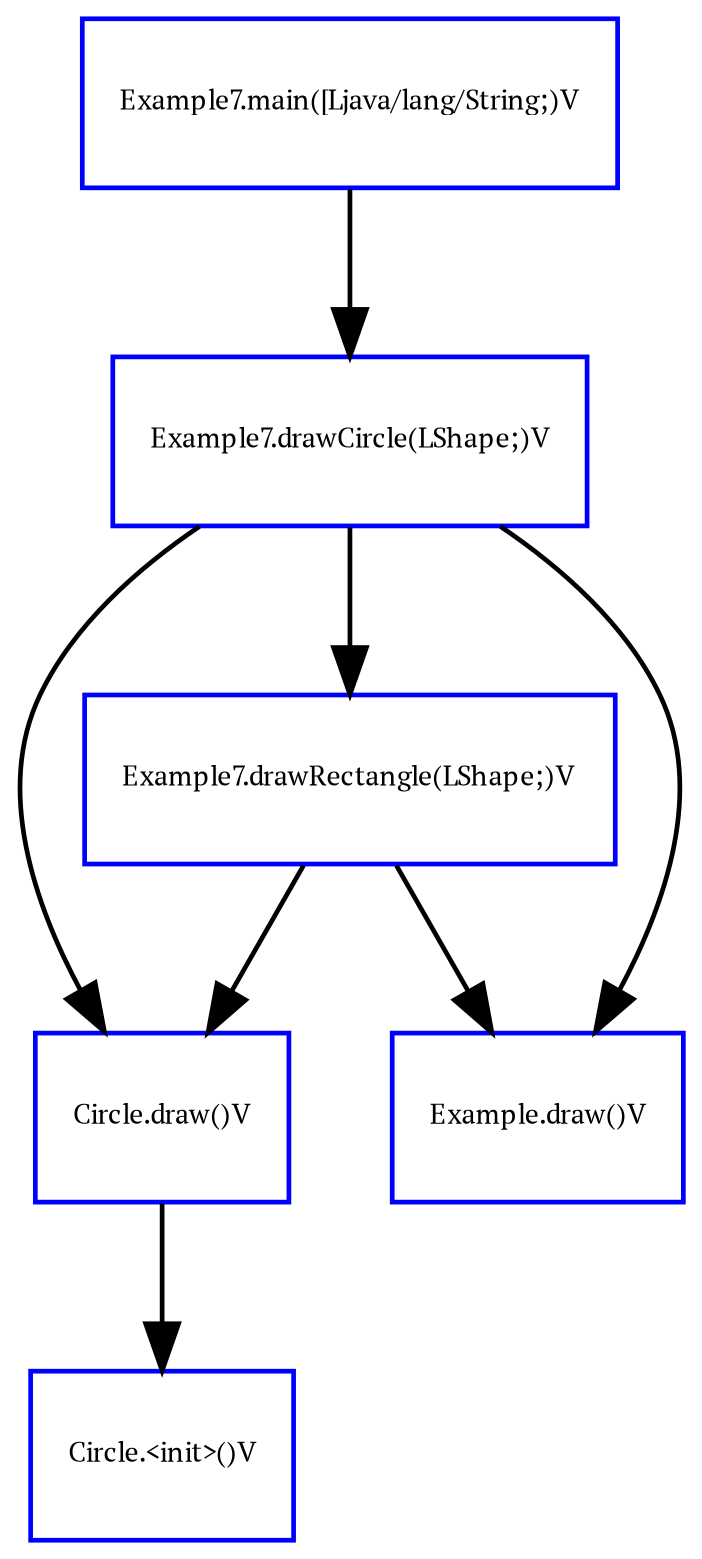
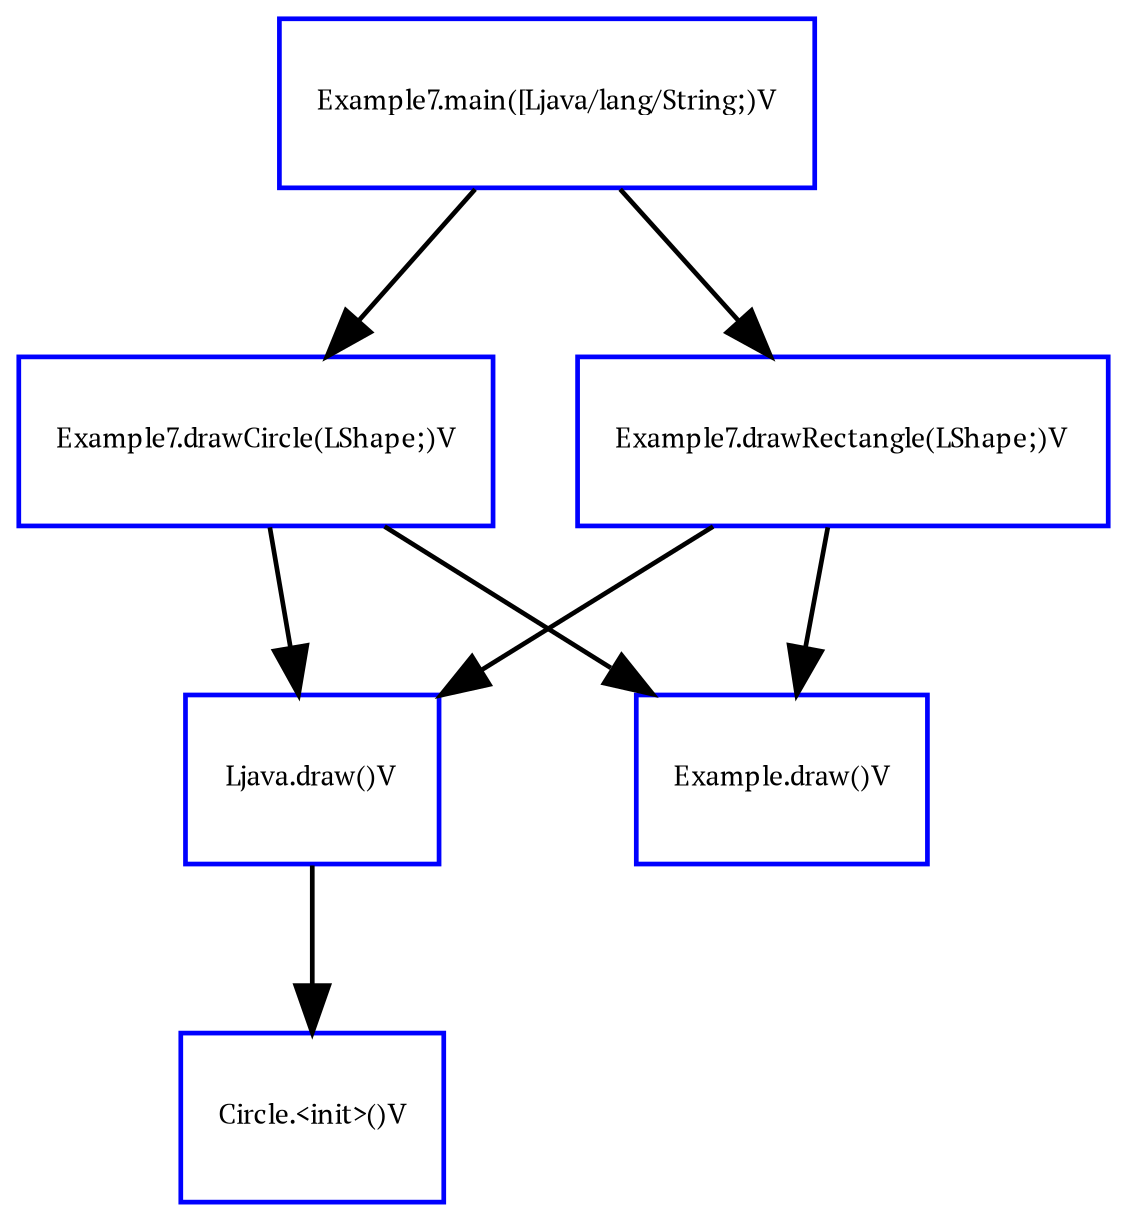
(350, 587) -> (680, 255)
(162, 1118) -> (312, 780)
